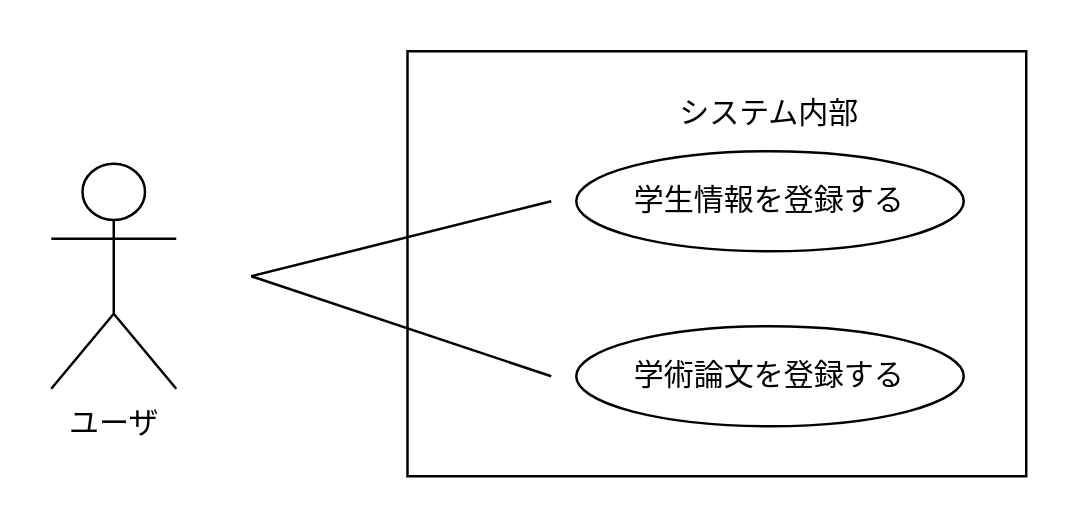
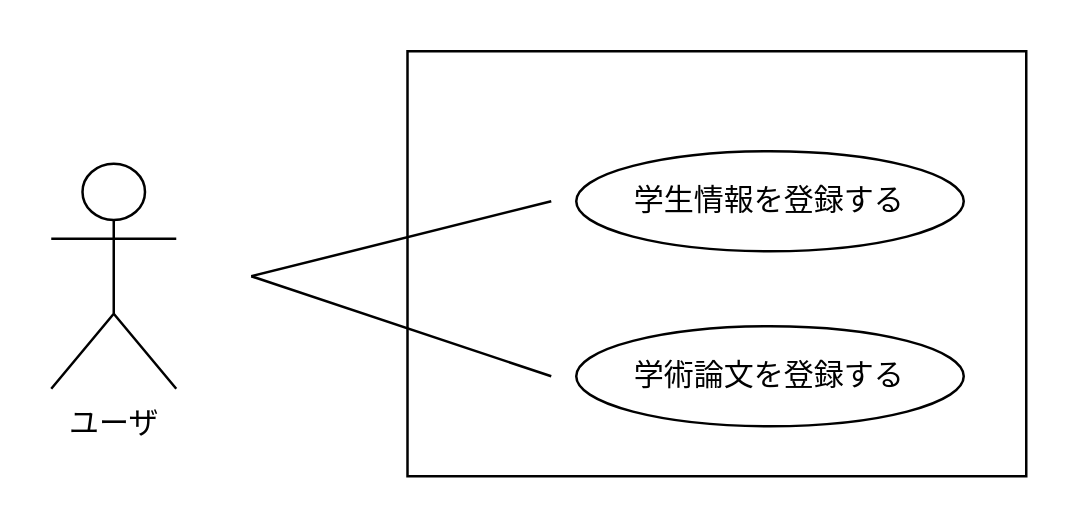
(770, 114) -> none
